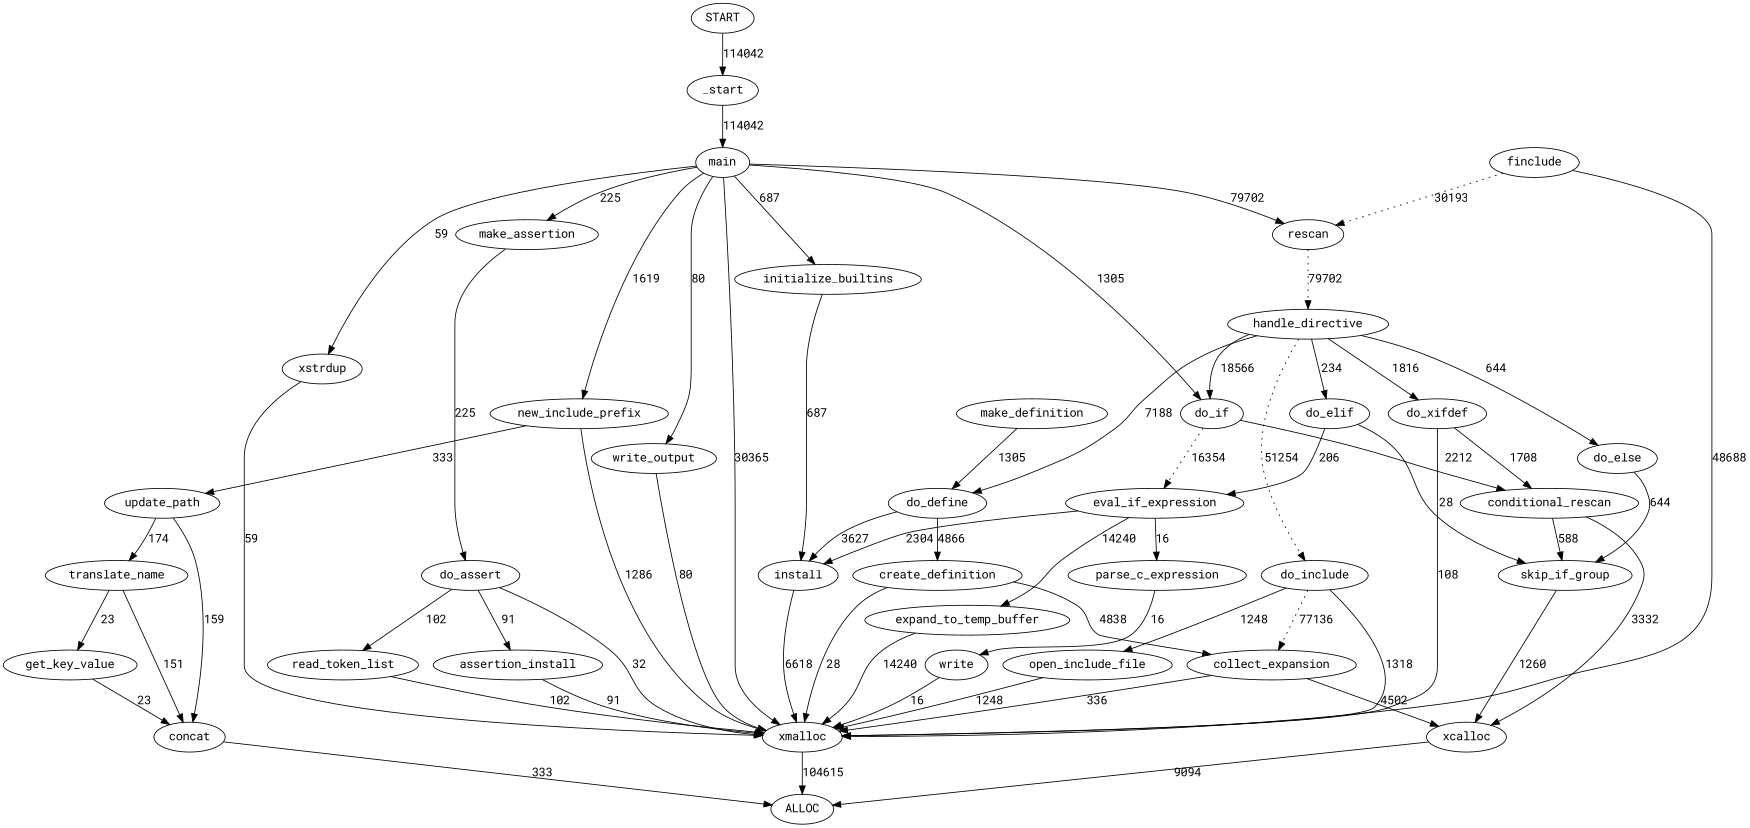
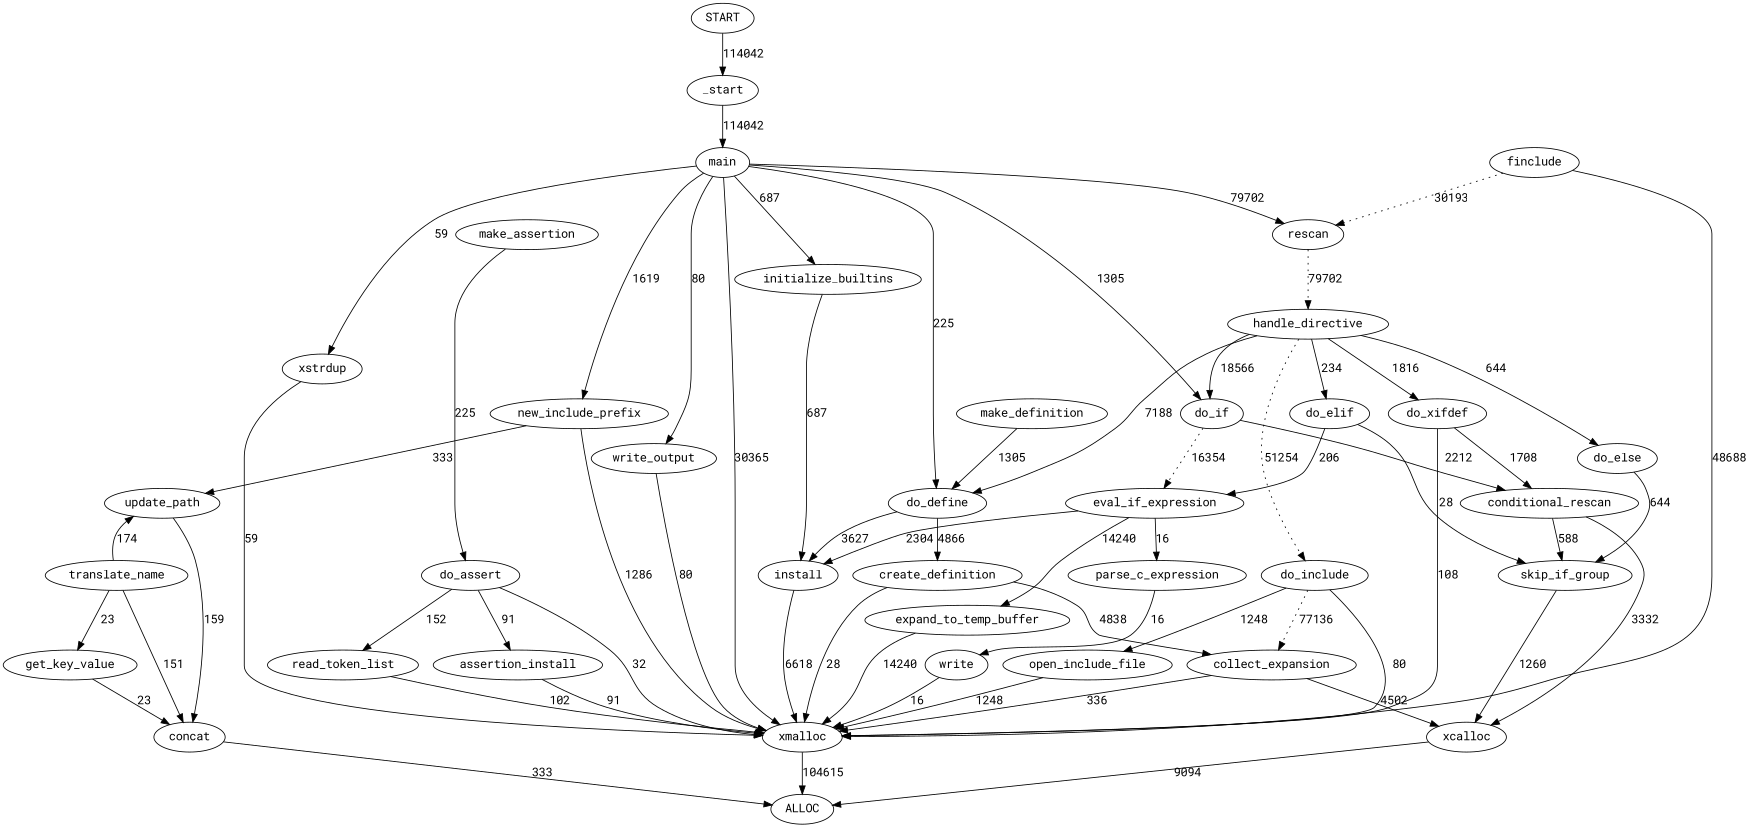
(623, 184) -> (933, 255)
(146, 537) -> (114, 539)
(436, 620) -> (436, 620)
(1399, 665) -> (1399, 665)
